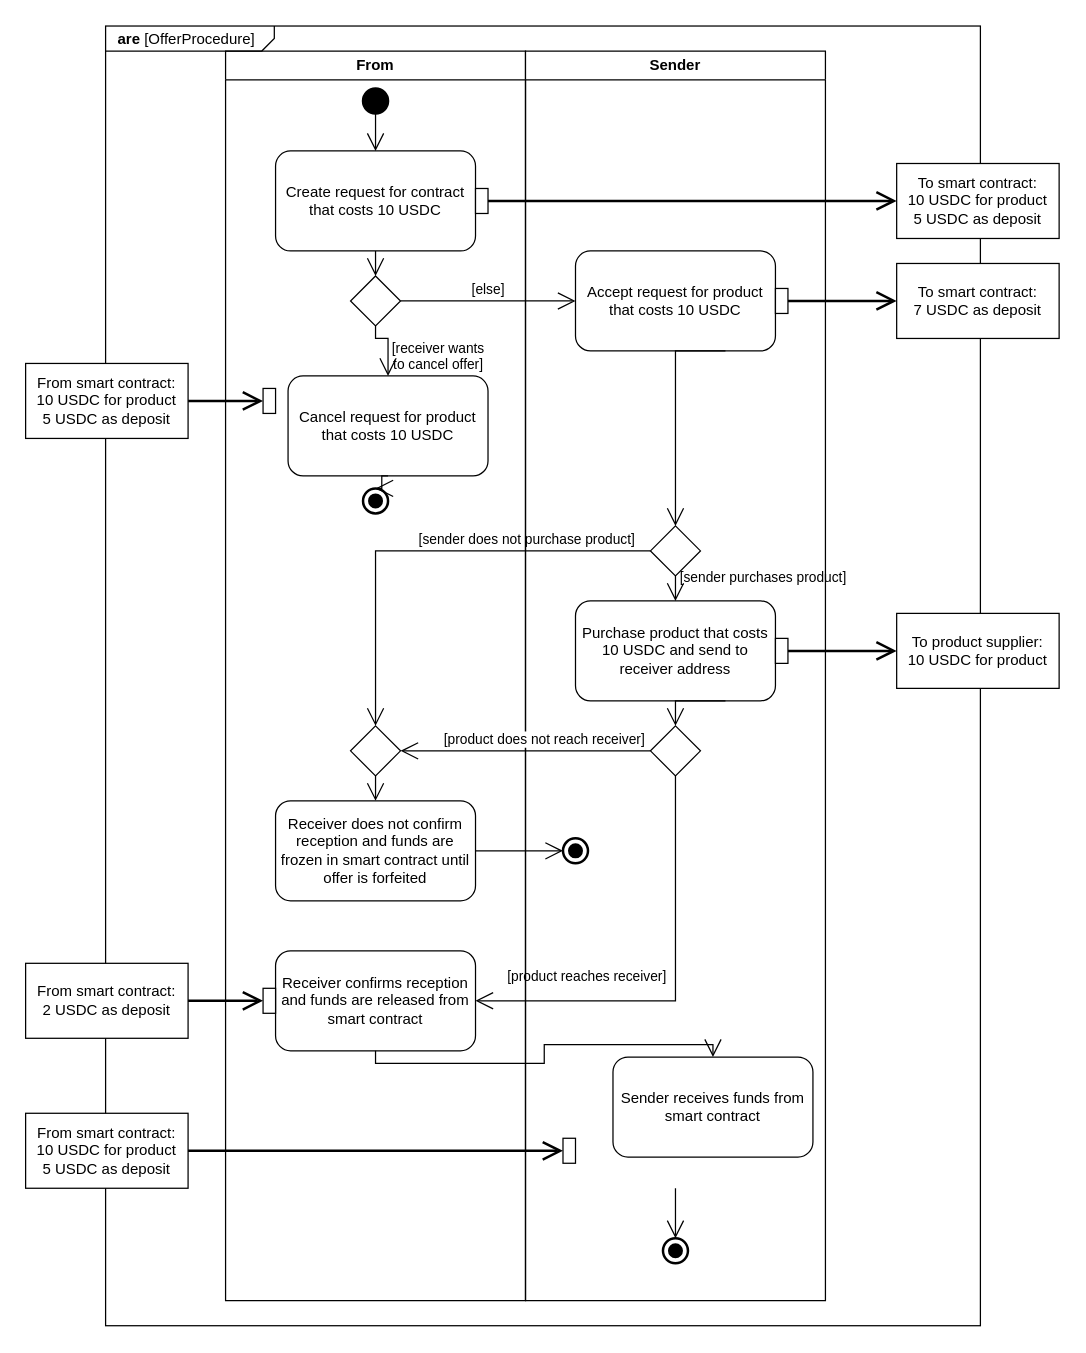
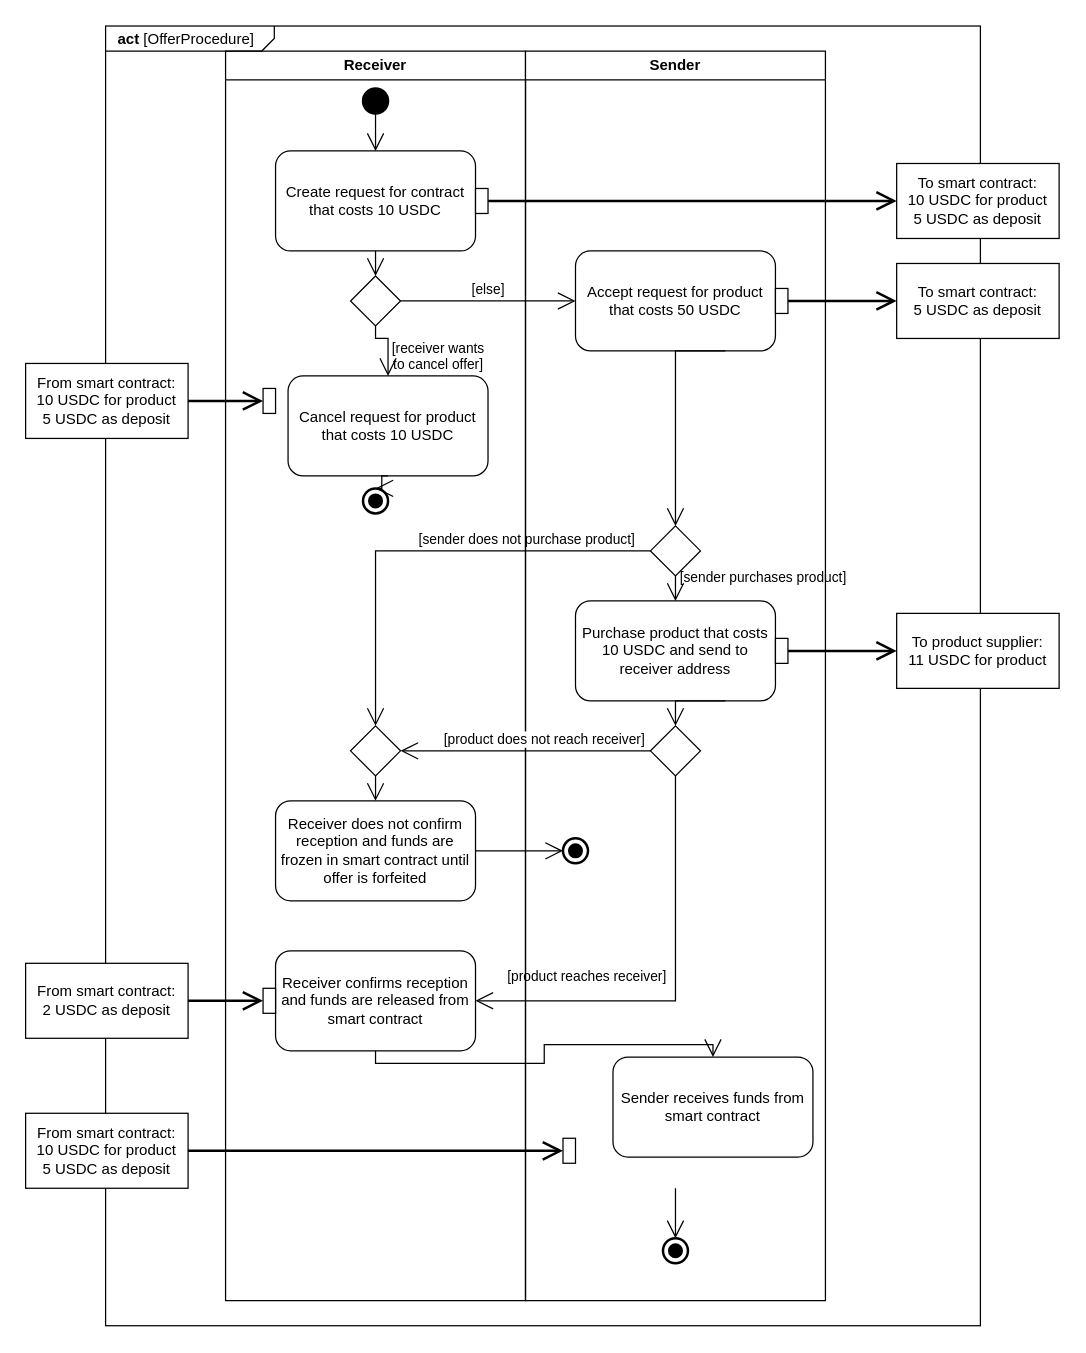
(192, 35) -> (192, 35)
(376, 66) -> (376, 66)
(676, 301) -> (676, 301)
(978, 301) -> (978, 301)
(978, 651) -> (978, 651)
